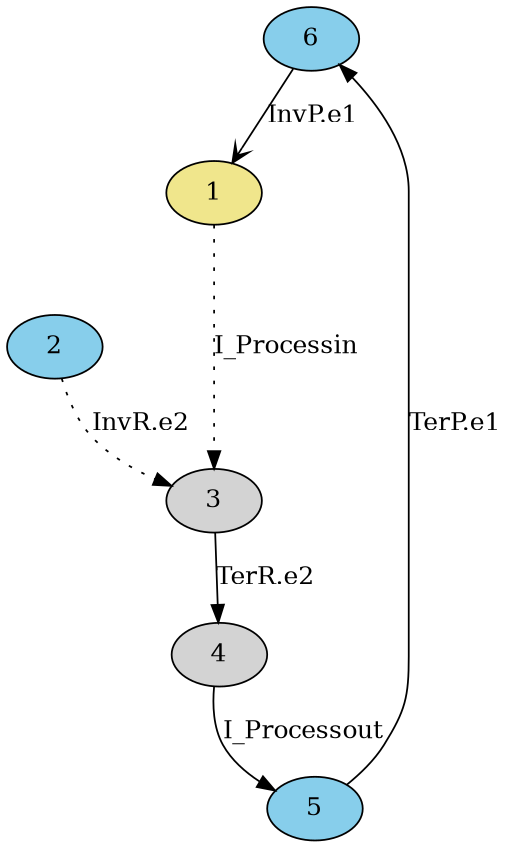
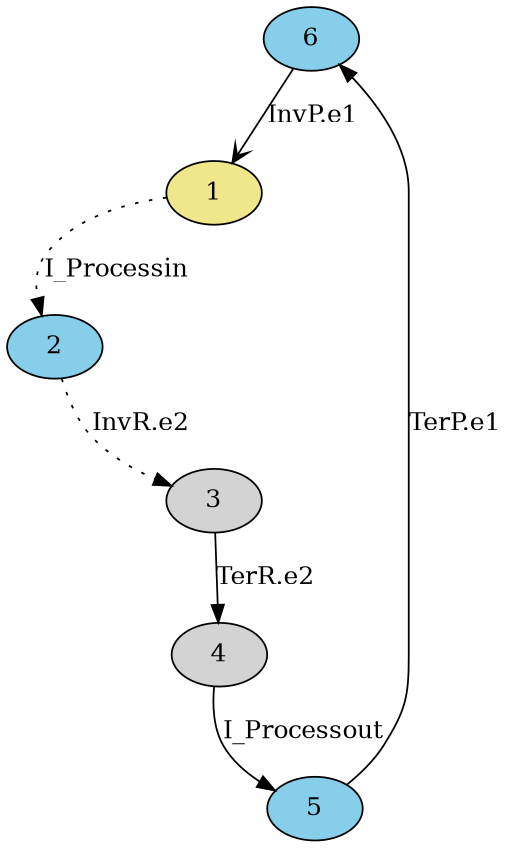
(214, 338) -> (80, 225)
